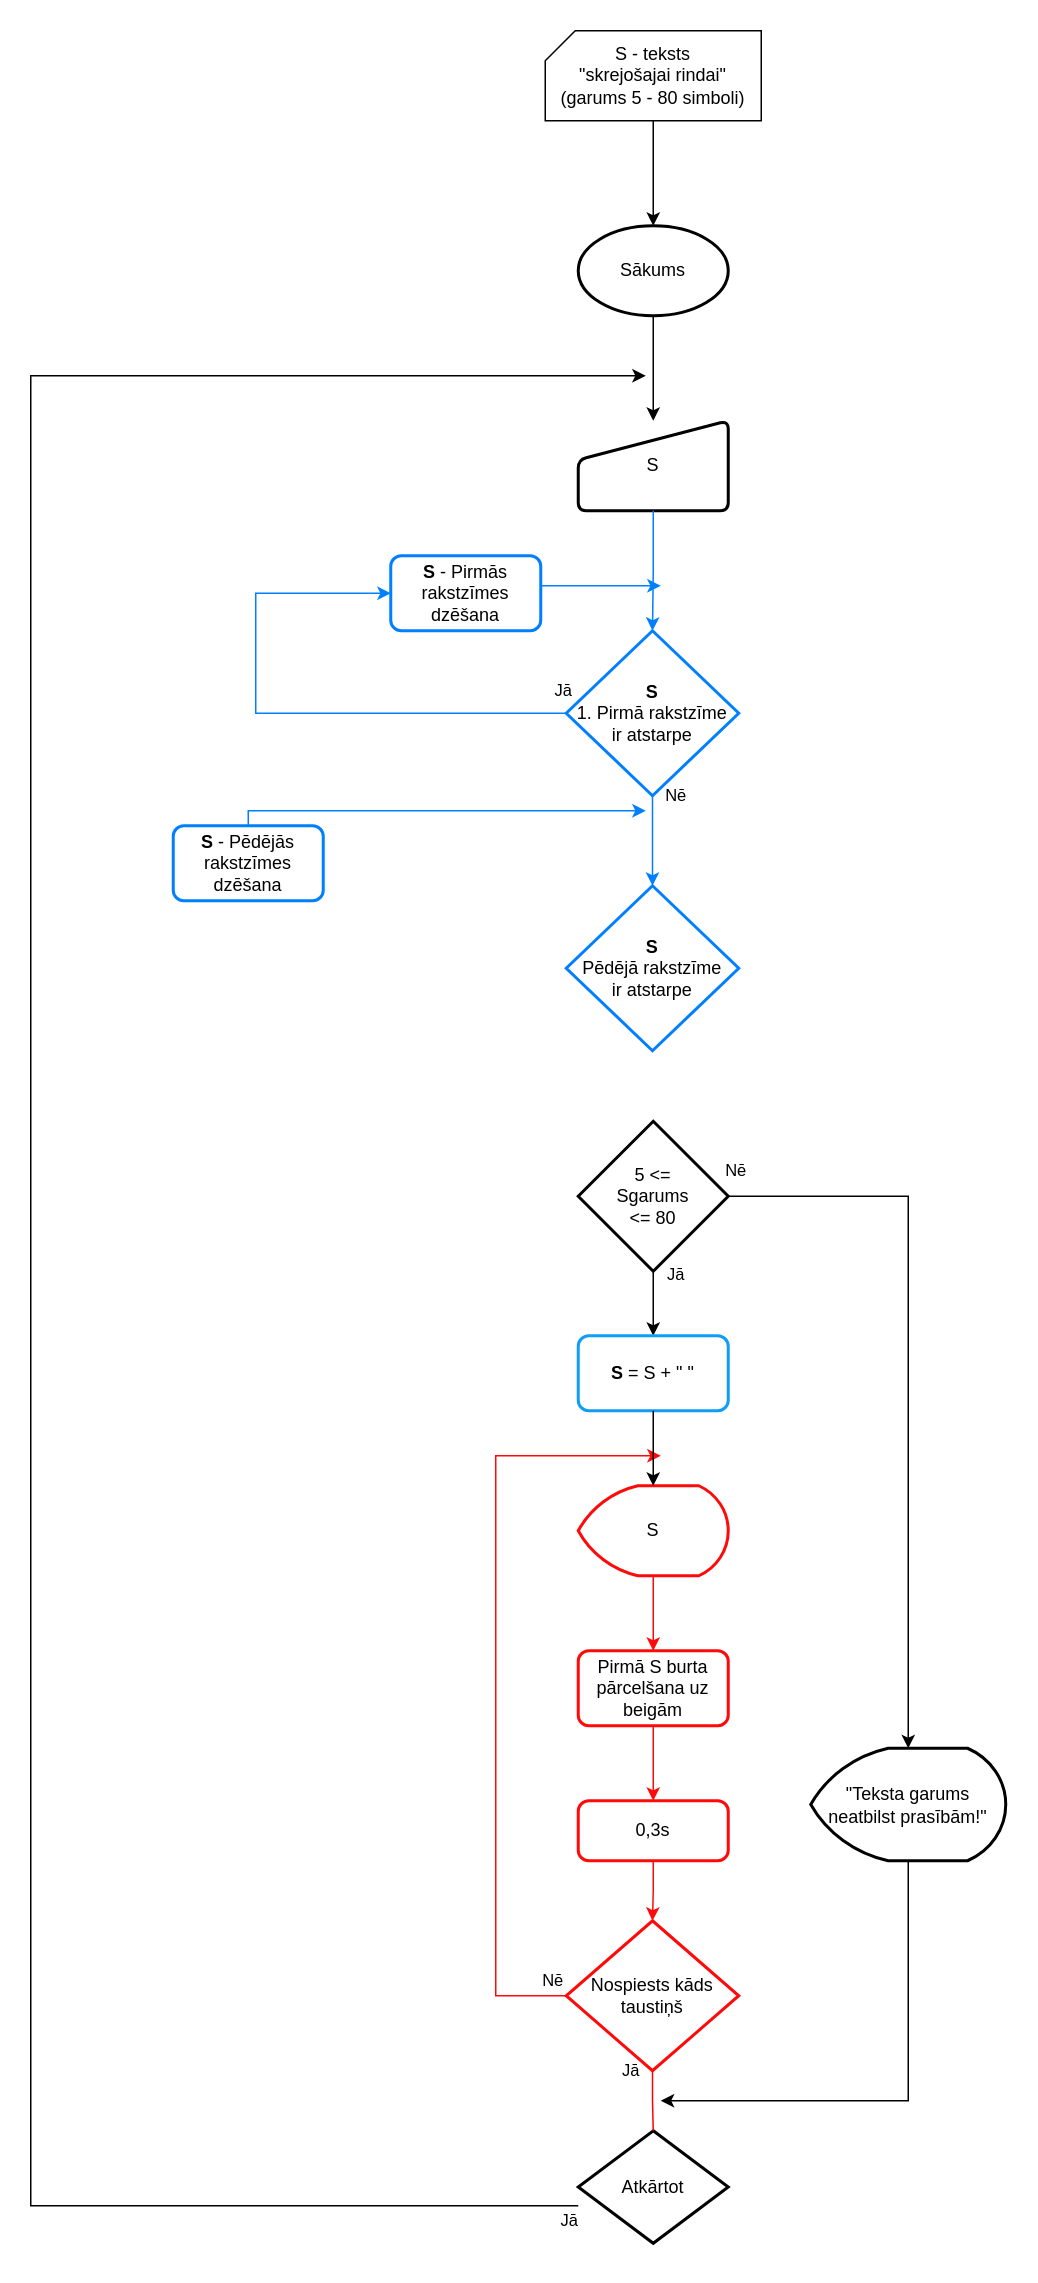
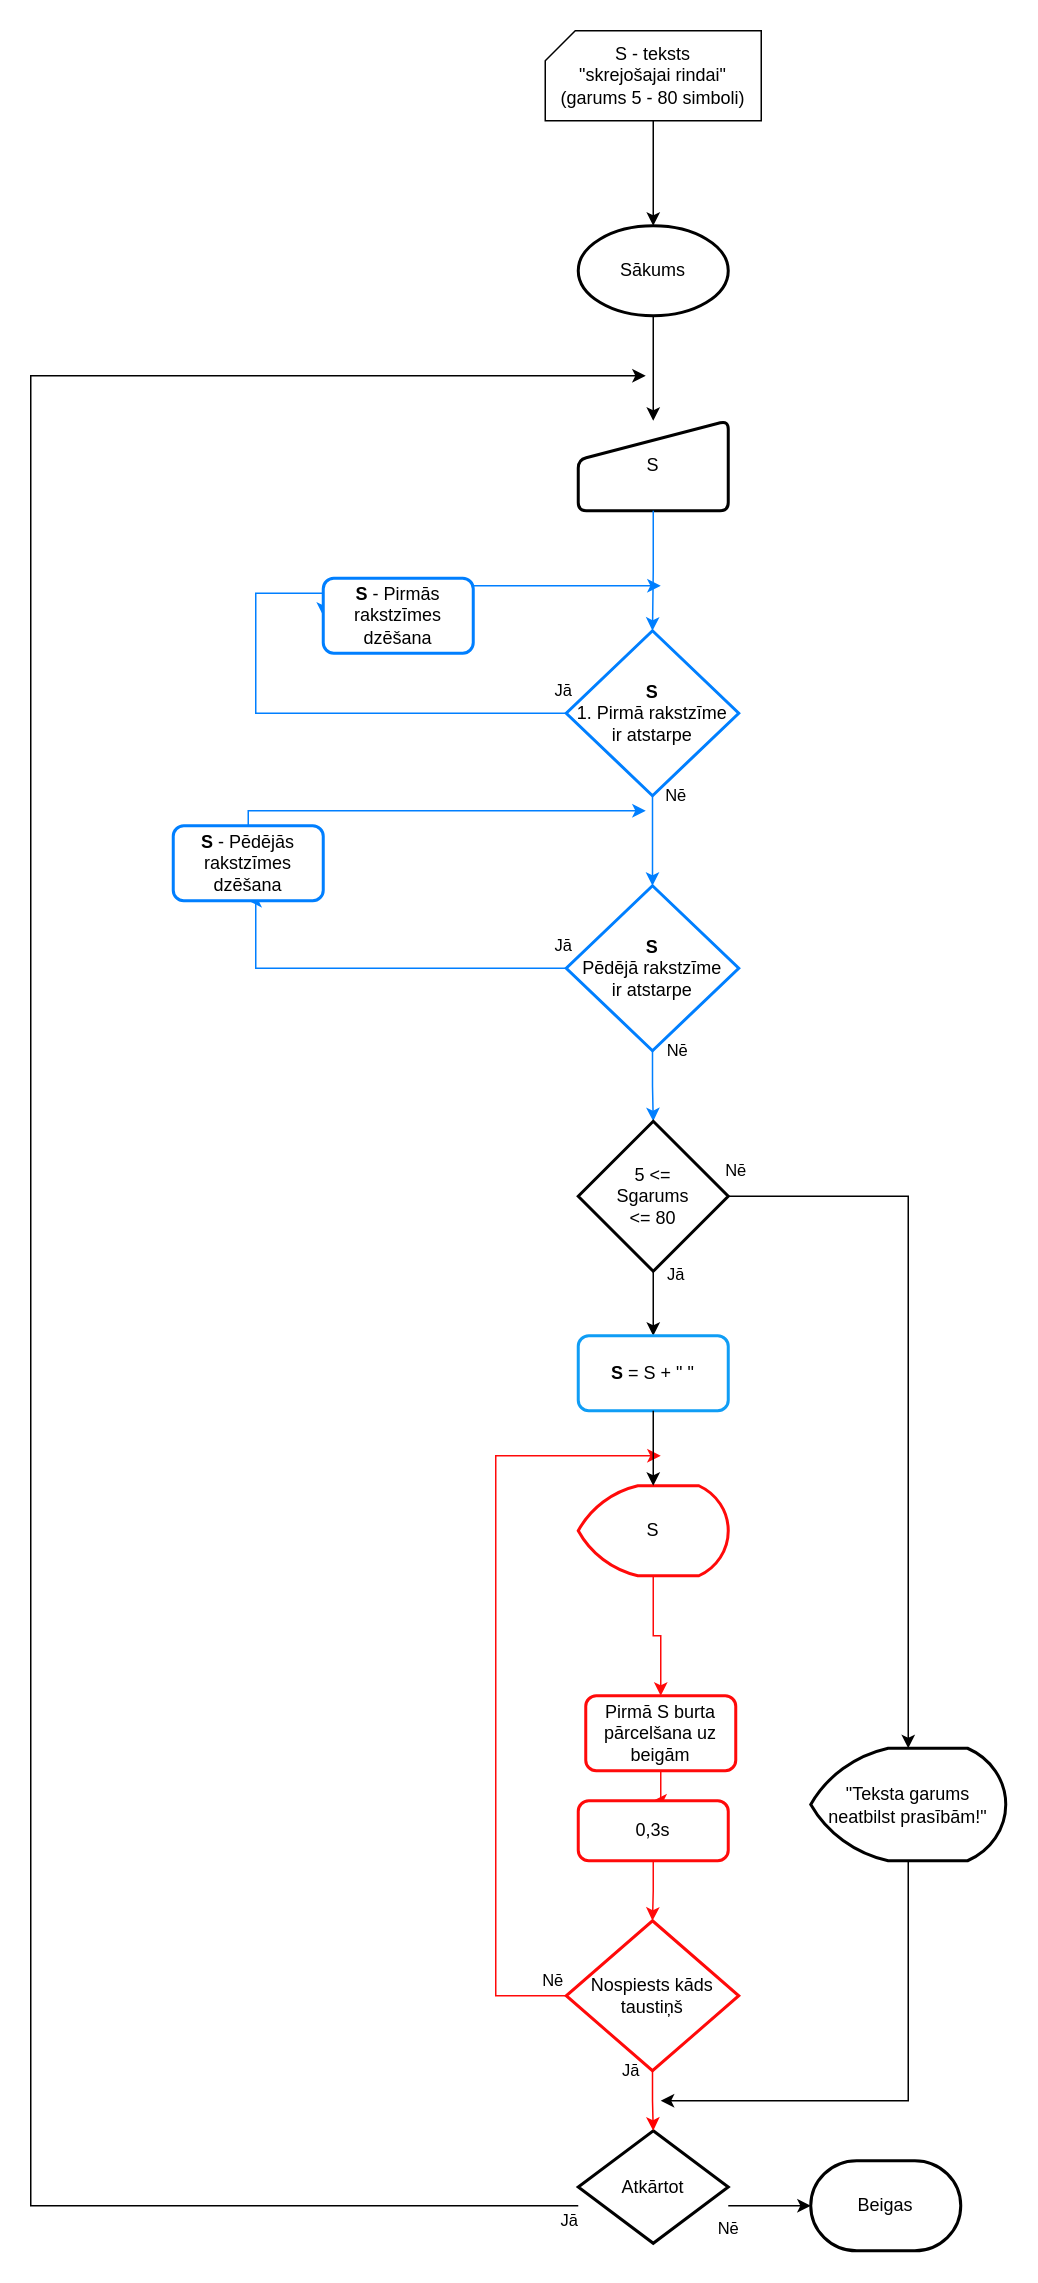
(466, 593) -> (398, 616)
none -> (376, 968)
none -> (653, 1081)
(653, 1688) -> (661, 1733)
(653, 2123) -> (653, 2119)
none -> (765, 2206)
none -> (886, 2206)
